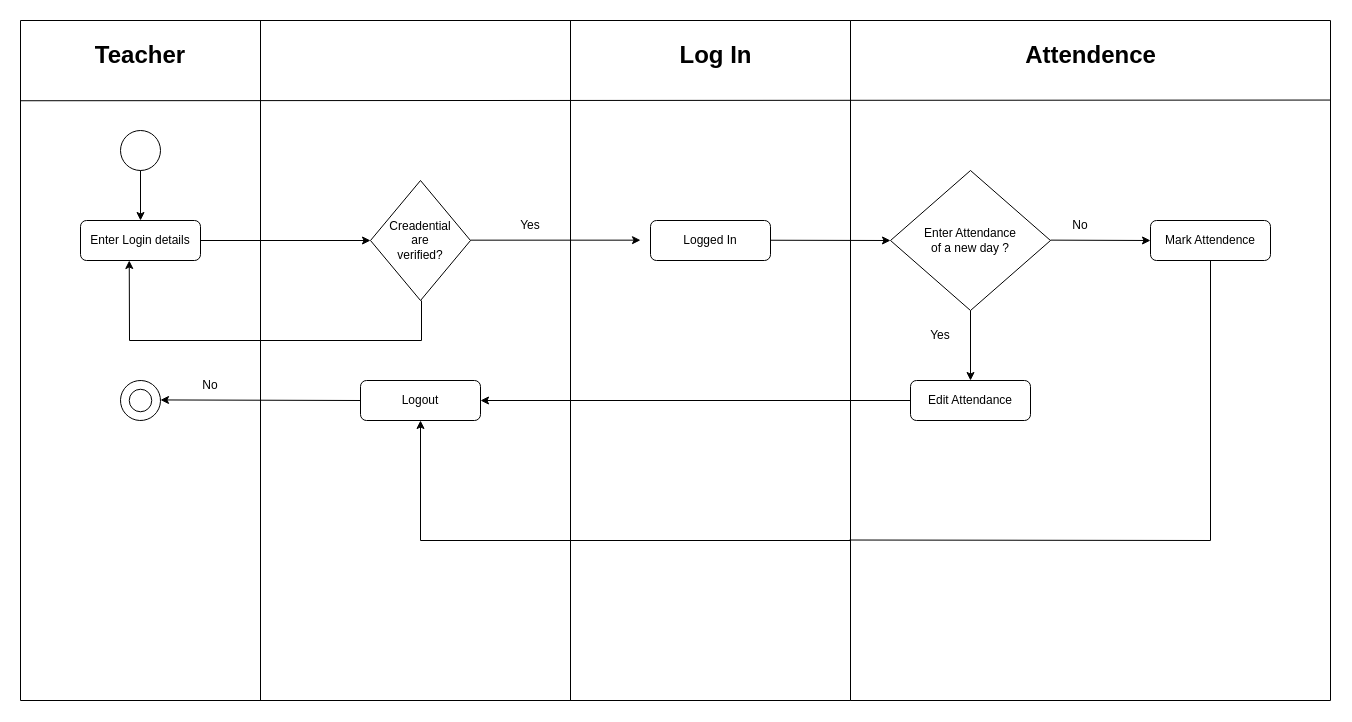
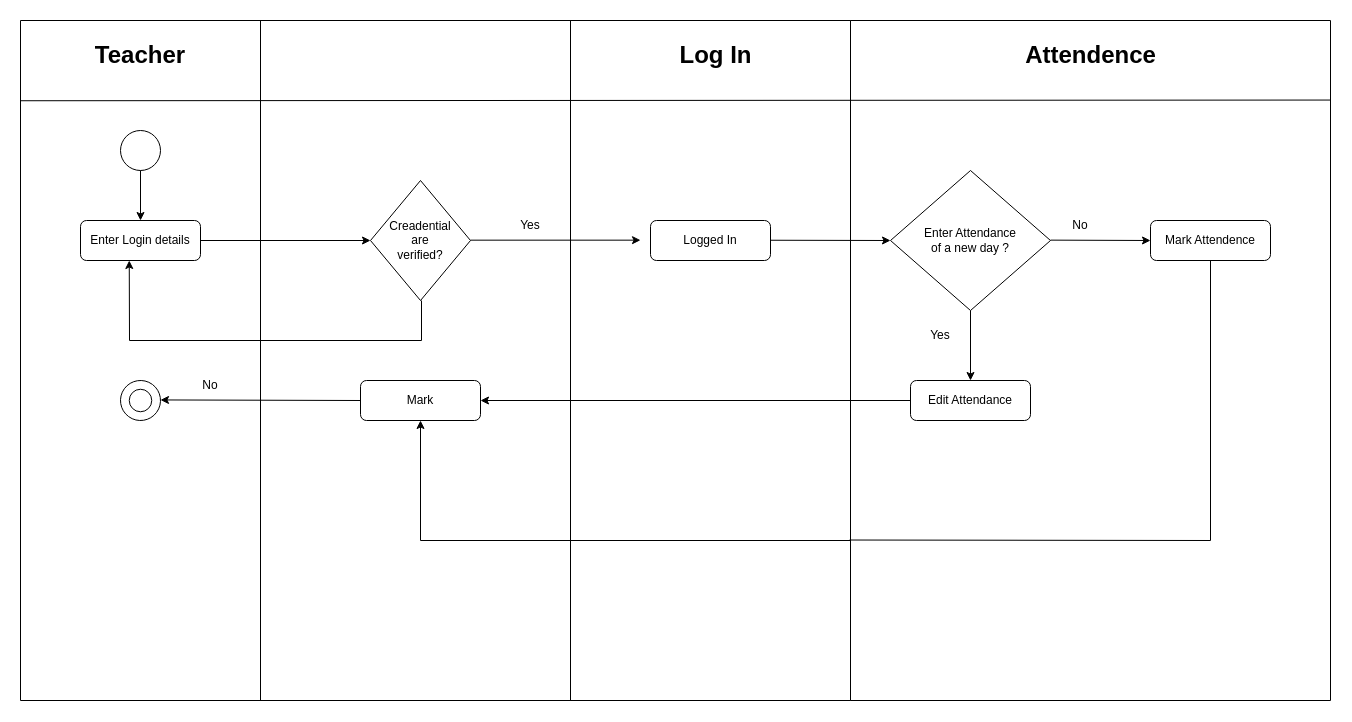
(421, 401) -> (421, 401)
